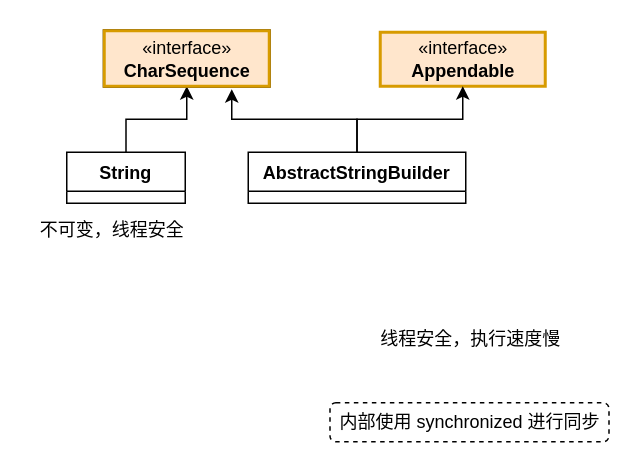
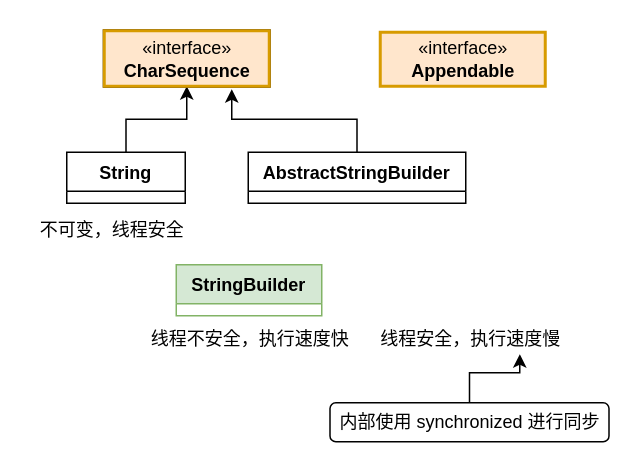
(422, 119) -> none
none -> (249, 290)
none -> (249, 340)
none -> (484, 373)
(470, 422) -> (470, 422)
